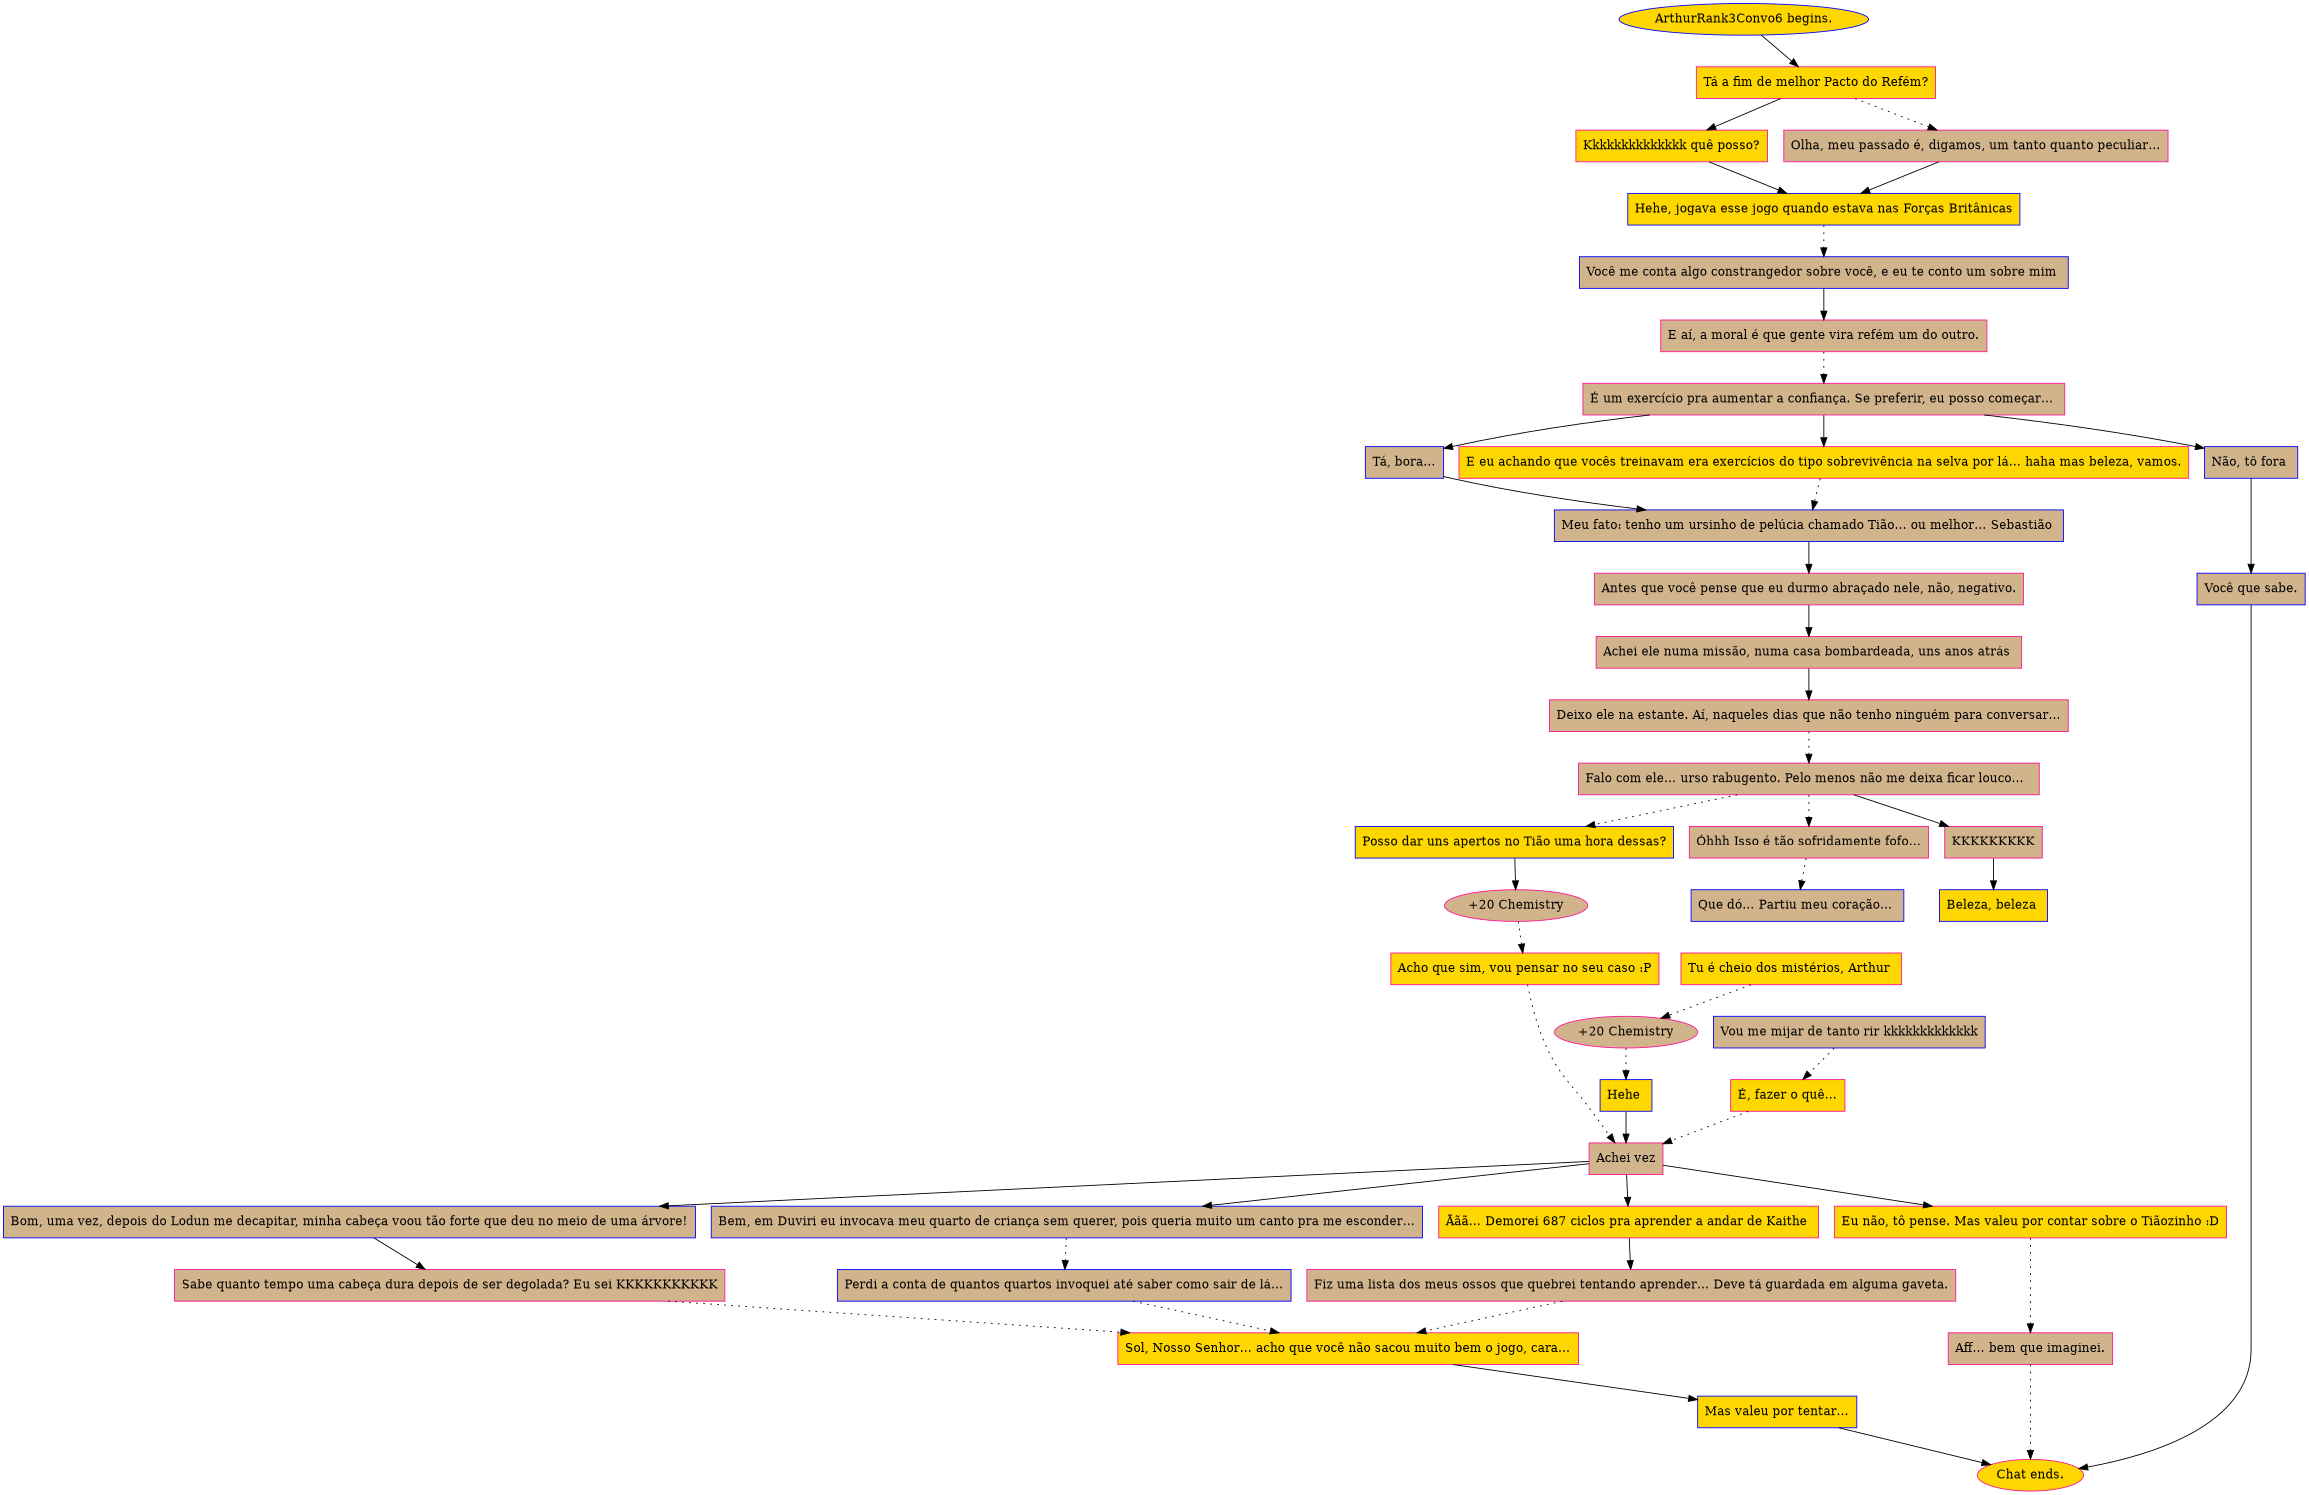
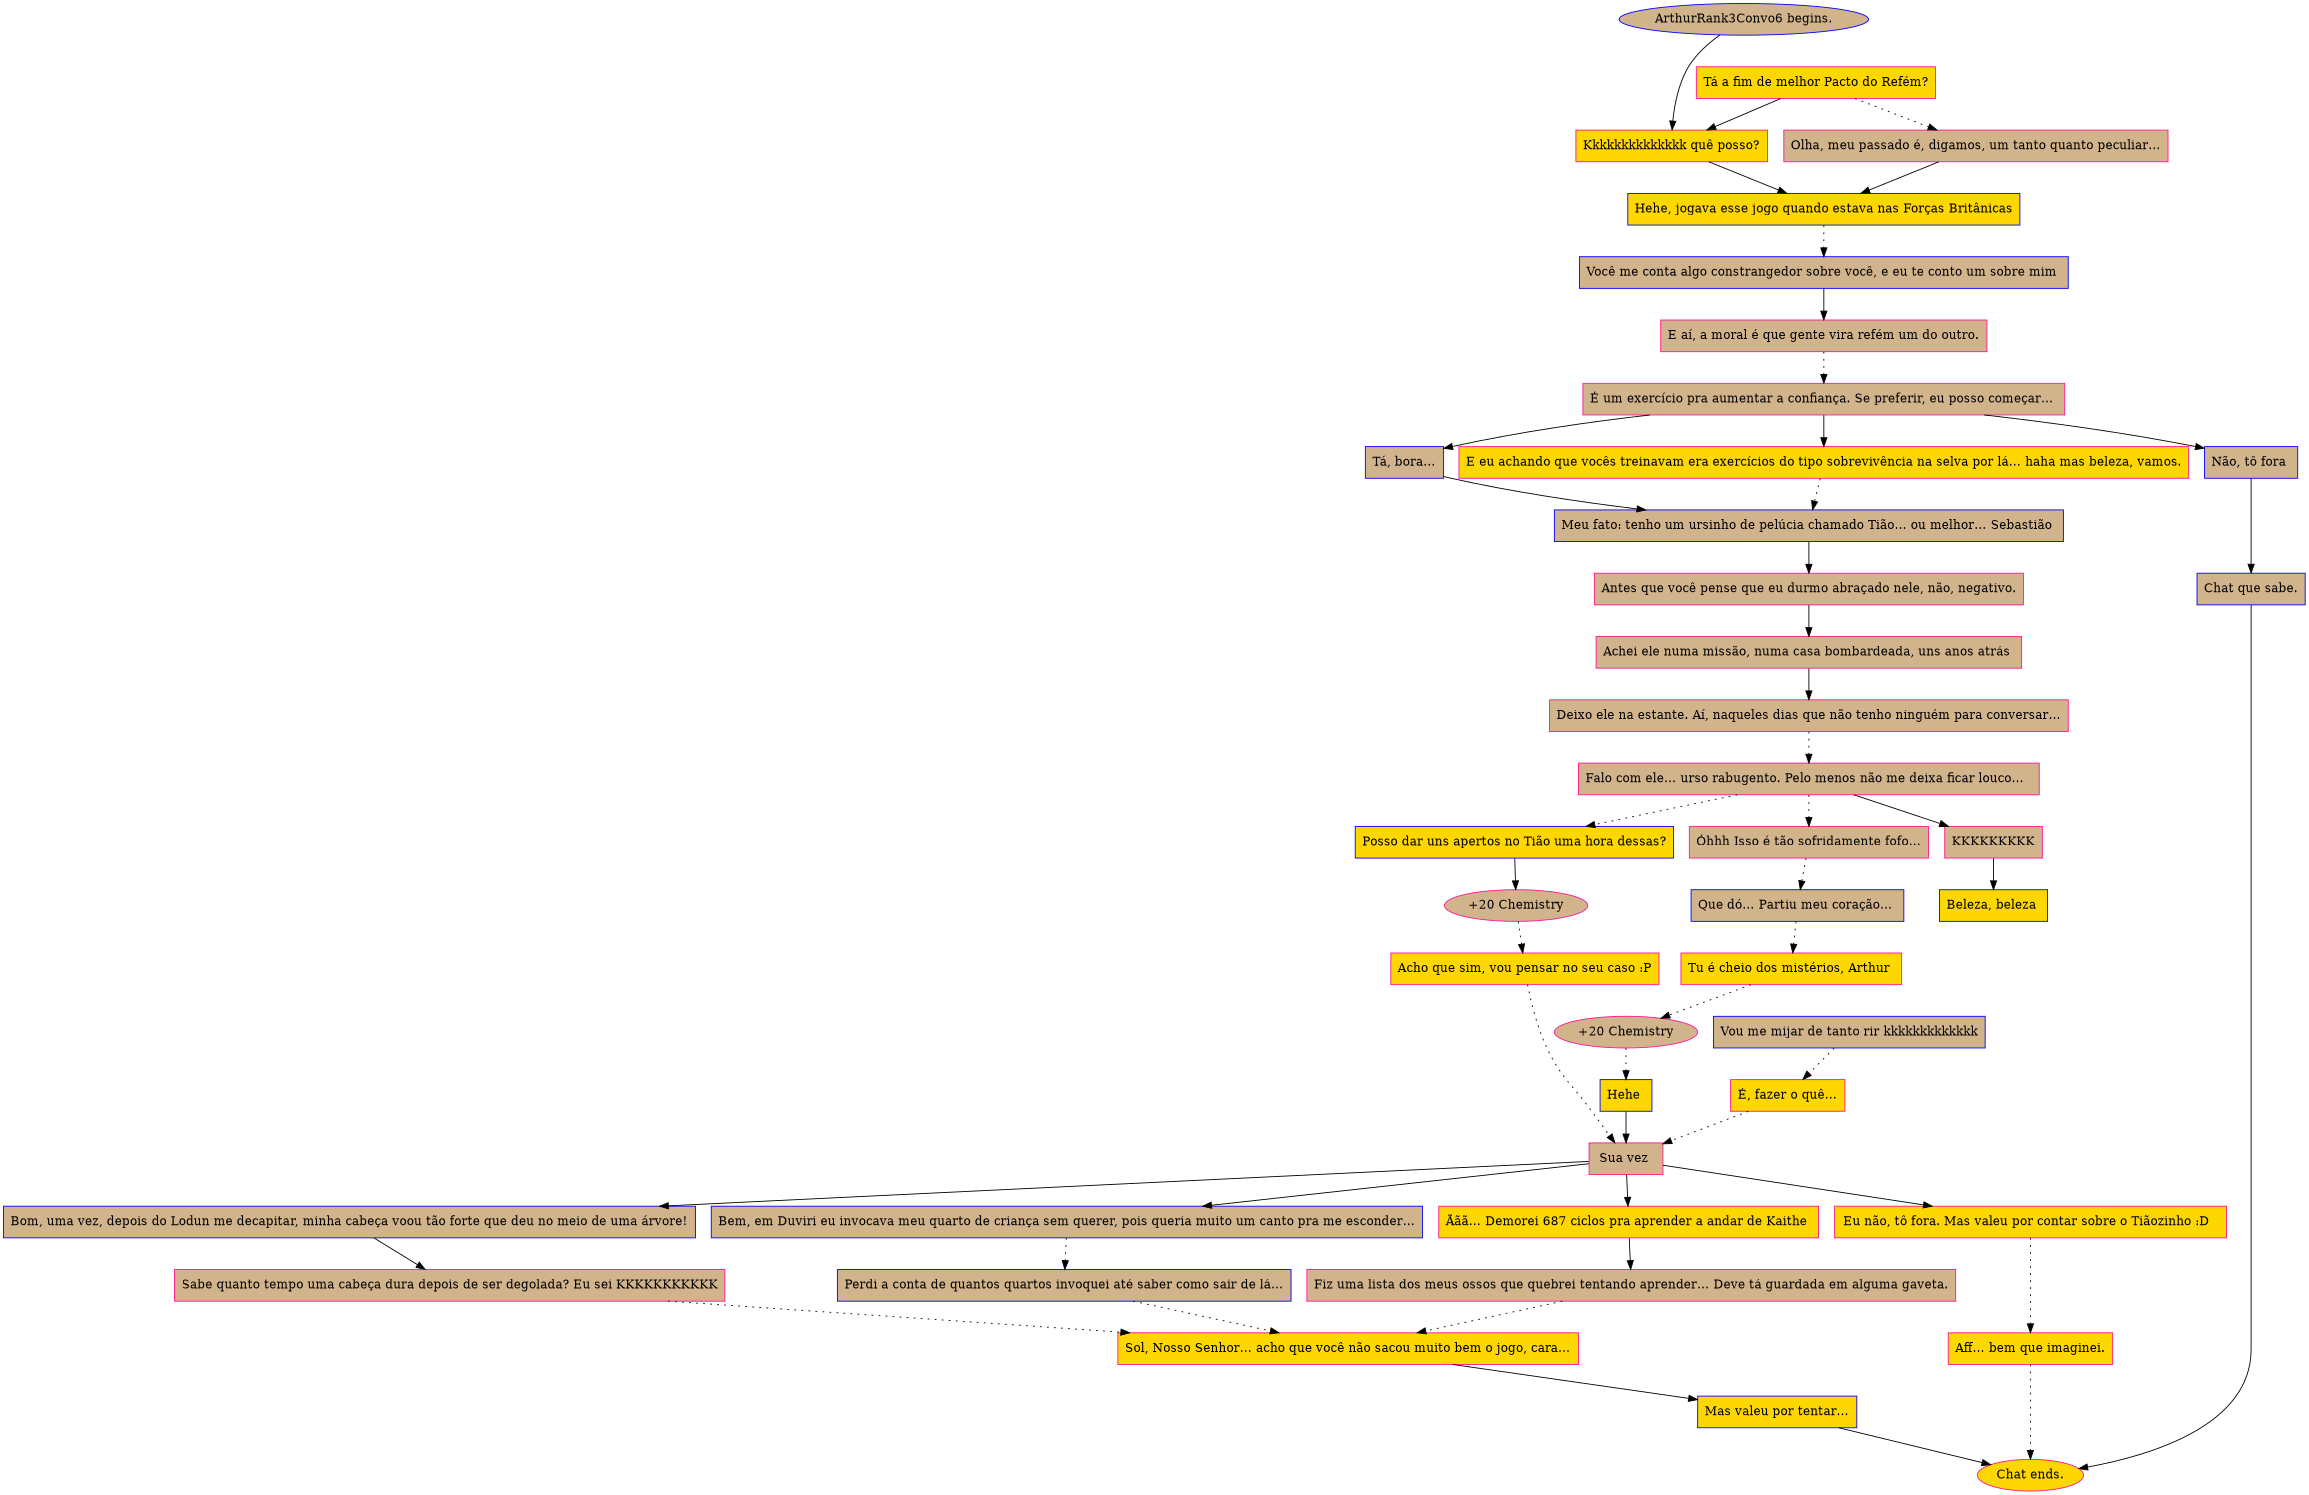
(1744, 19) -> (1744, 19)
(1776, 48) -> (1686, 72)
(2251, 589) -> (2251, 589)
none -> (1795, 933)
(1626, 1159) -> (1626, 1159)
(2030, 1222) -> (2030, 1222)
(2030, 1349) -> (2030, 1349)
